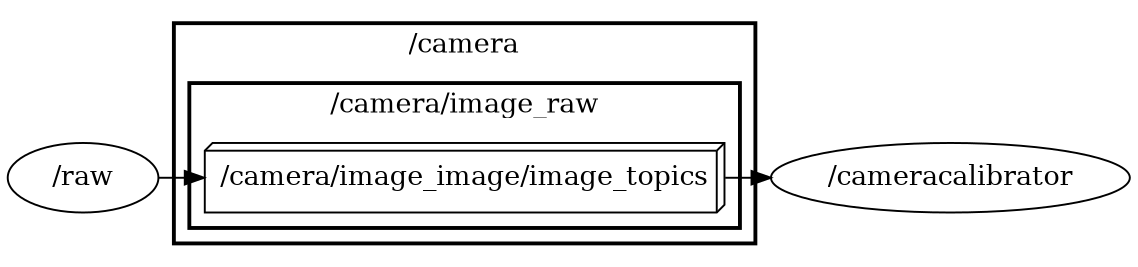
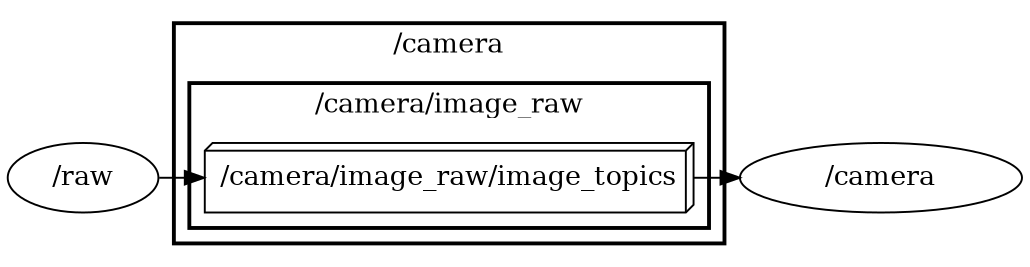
(465, 178) -> (449, 178)
(950, 178) -> (881, 178)
